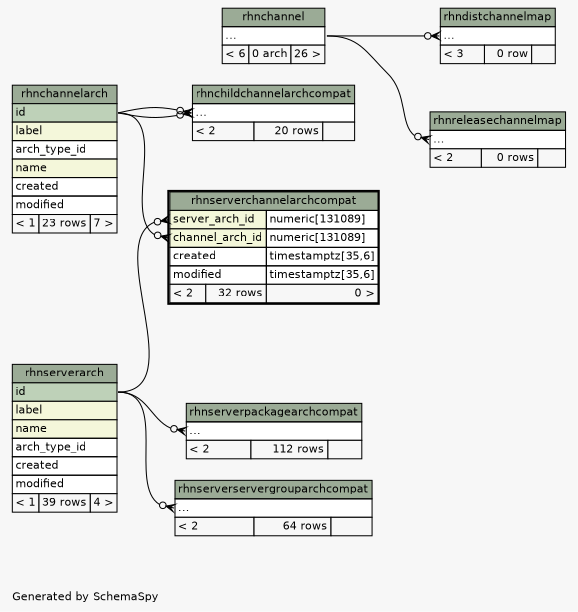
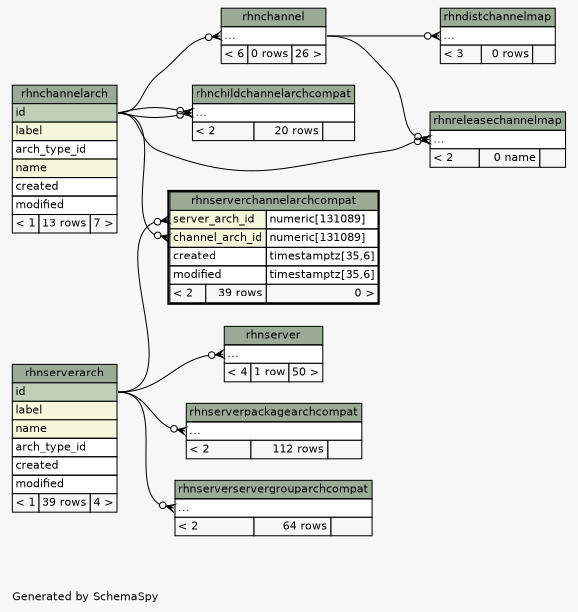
(270, 54) -> (270, 54)
(513, 54) -> (511, 54)
none -> (159, 74)
(516, 158) -> (515, 158)
none -> (258, 170)
(65, 223) -> (65, 223)
(241, 293) -> (241, 293)
none -> (274, 354)
